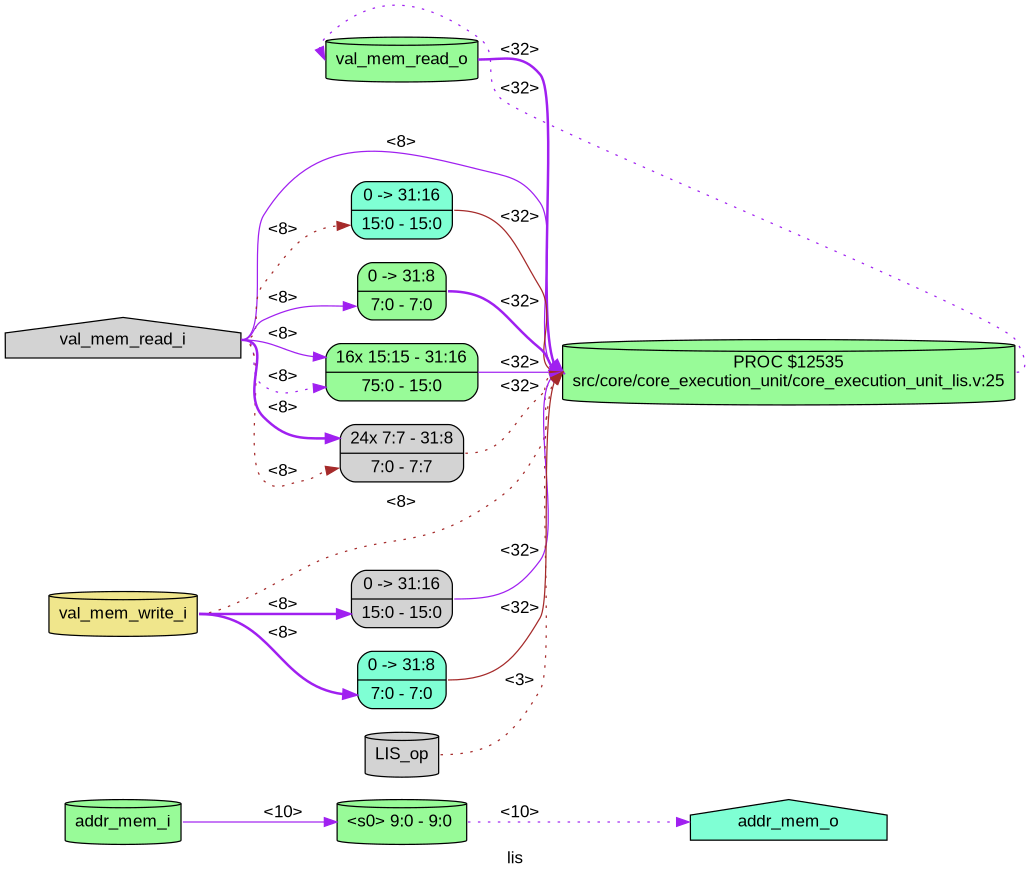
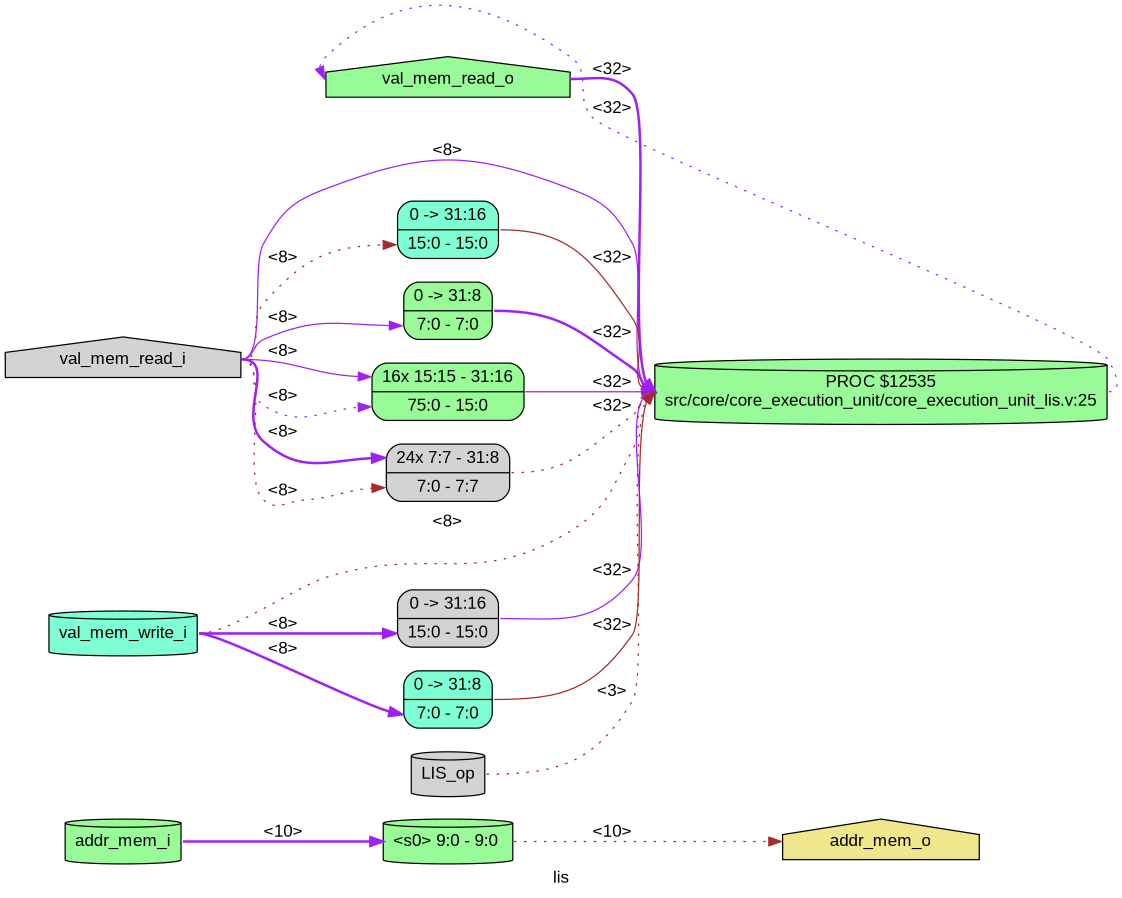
(402, 60) -> (448, 79)
(123, 614) -> (123, 633)
(254, 822) -> (277, 842)
(572, 822) -> (641, 842)
(789, 822) -> (881, 842)
